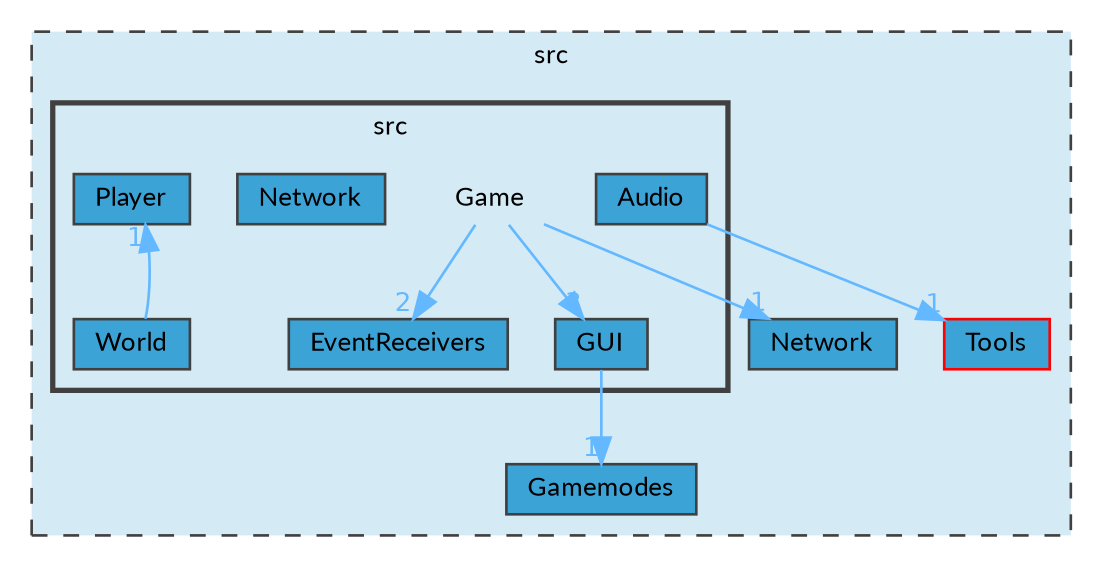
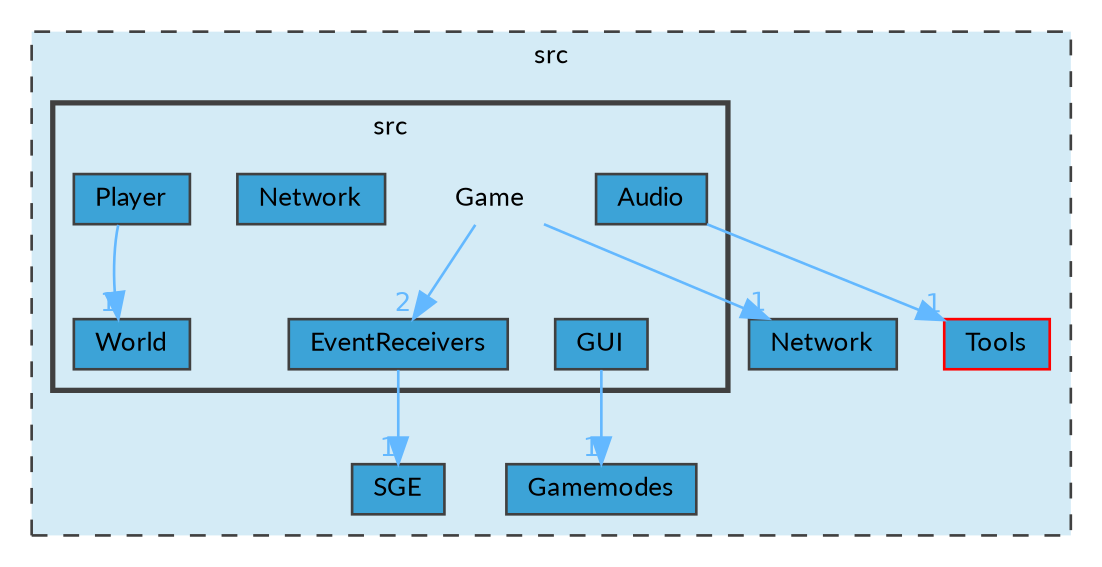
(538, 261) -> none
(149, 285) -> (114, 259)
none -> (398, 489)
